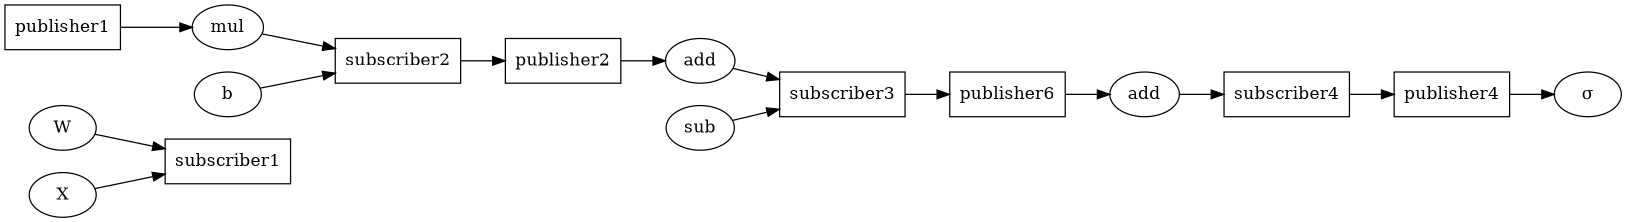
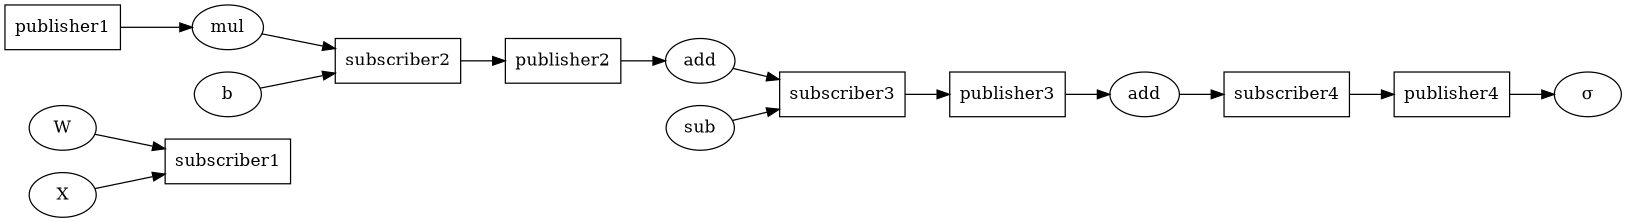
(1007, 94) -> (1007, 94)
